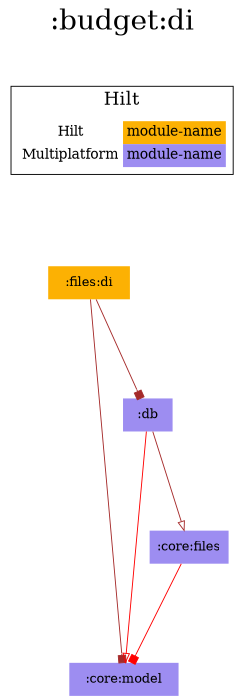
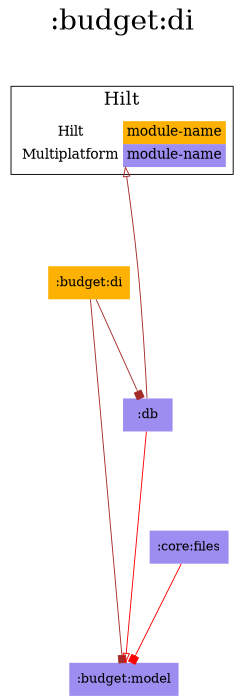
(89, 283) -> (89, 283)
(167, 477) -> (140, 287)
(124, 679) -> (124, 679)
